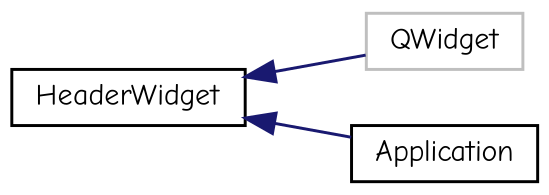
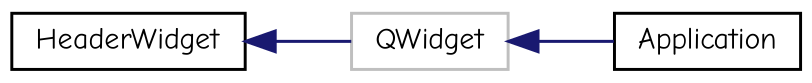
(313, 130) -> (576, 41)
